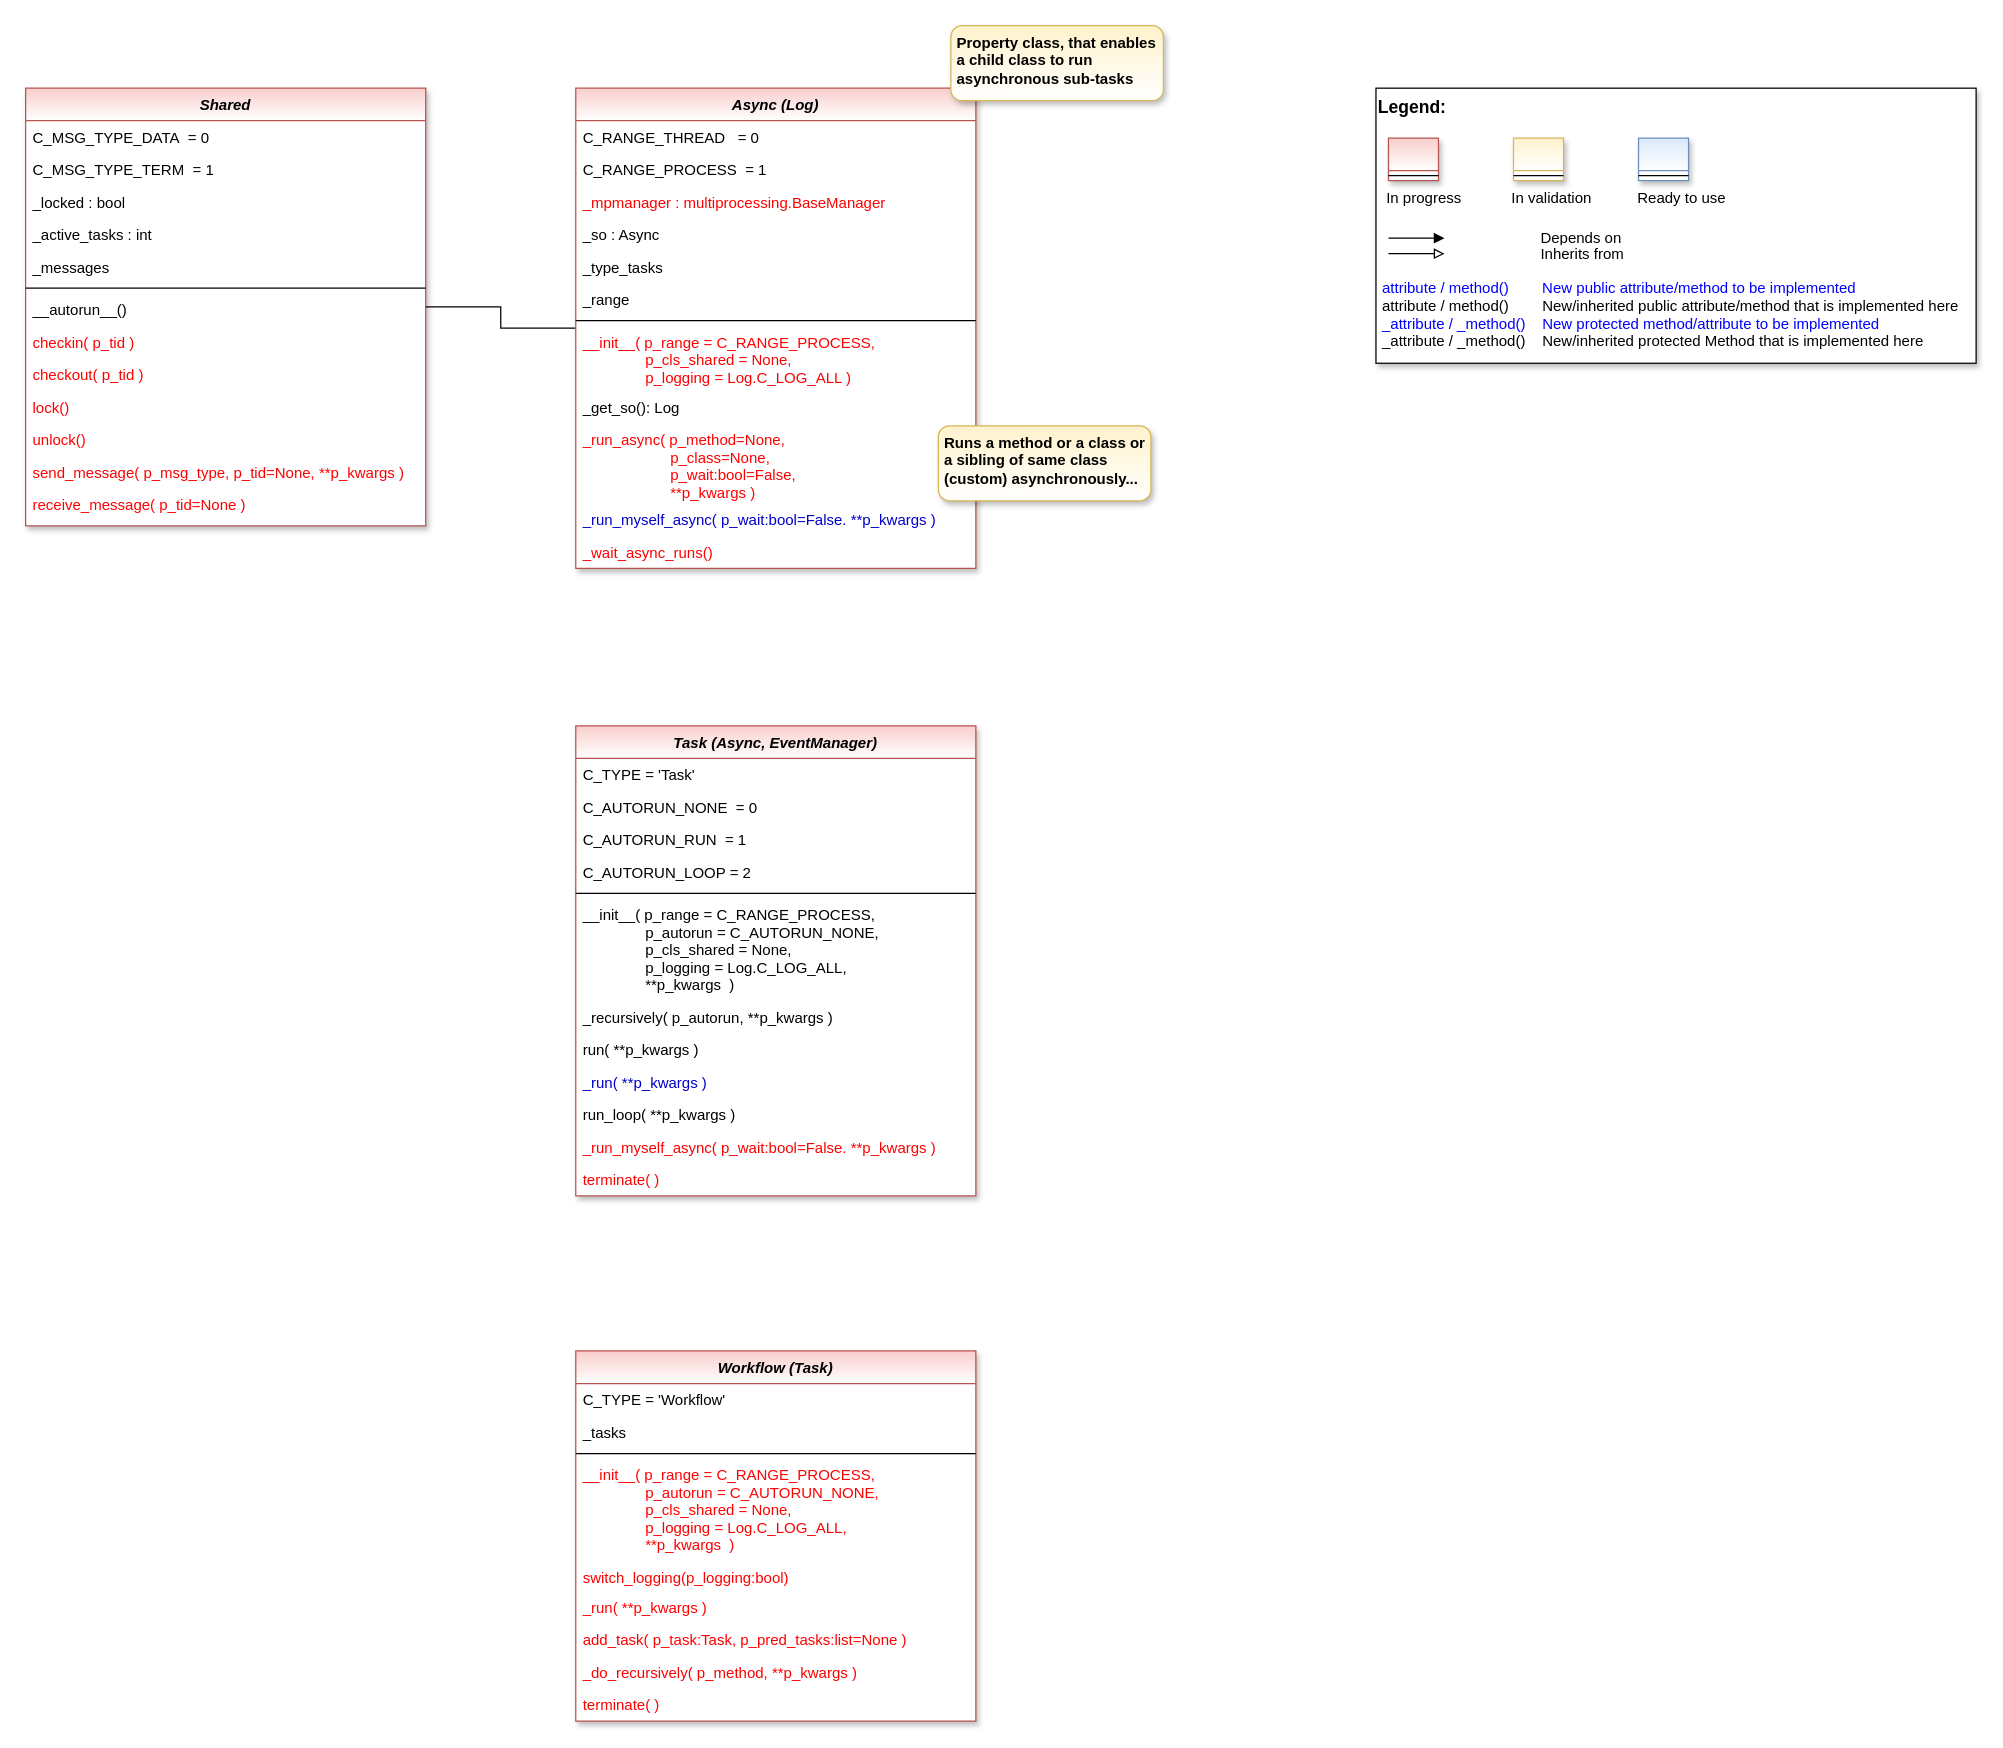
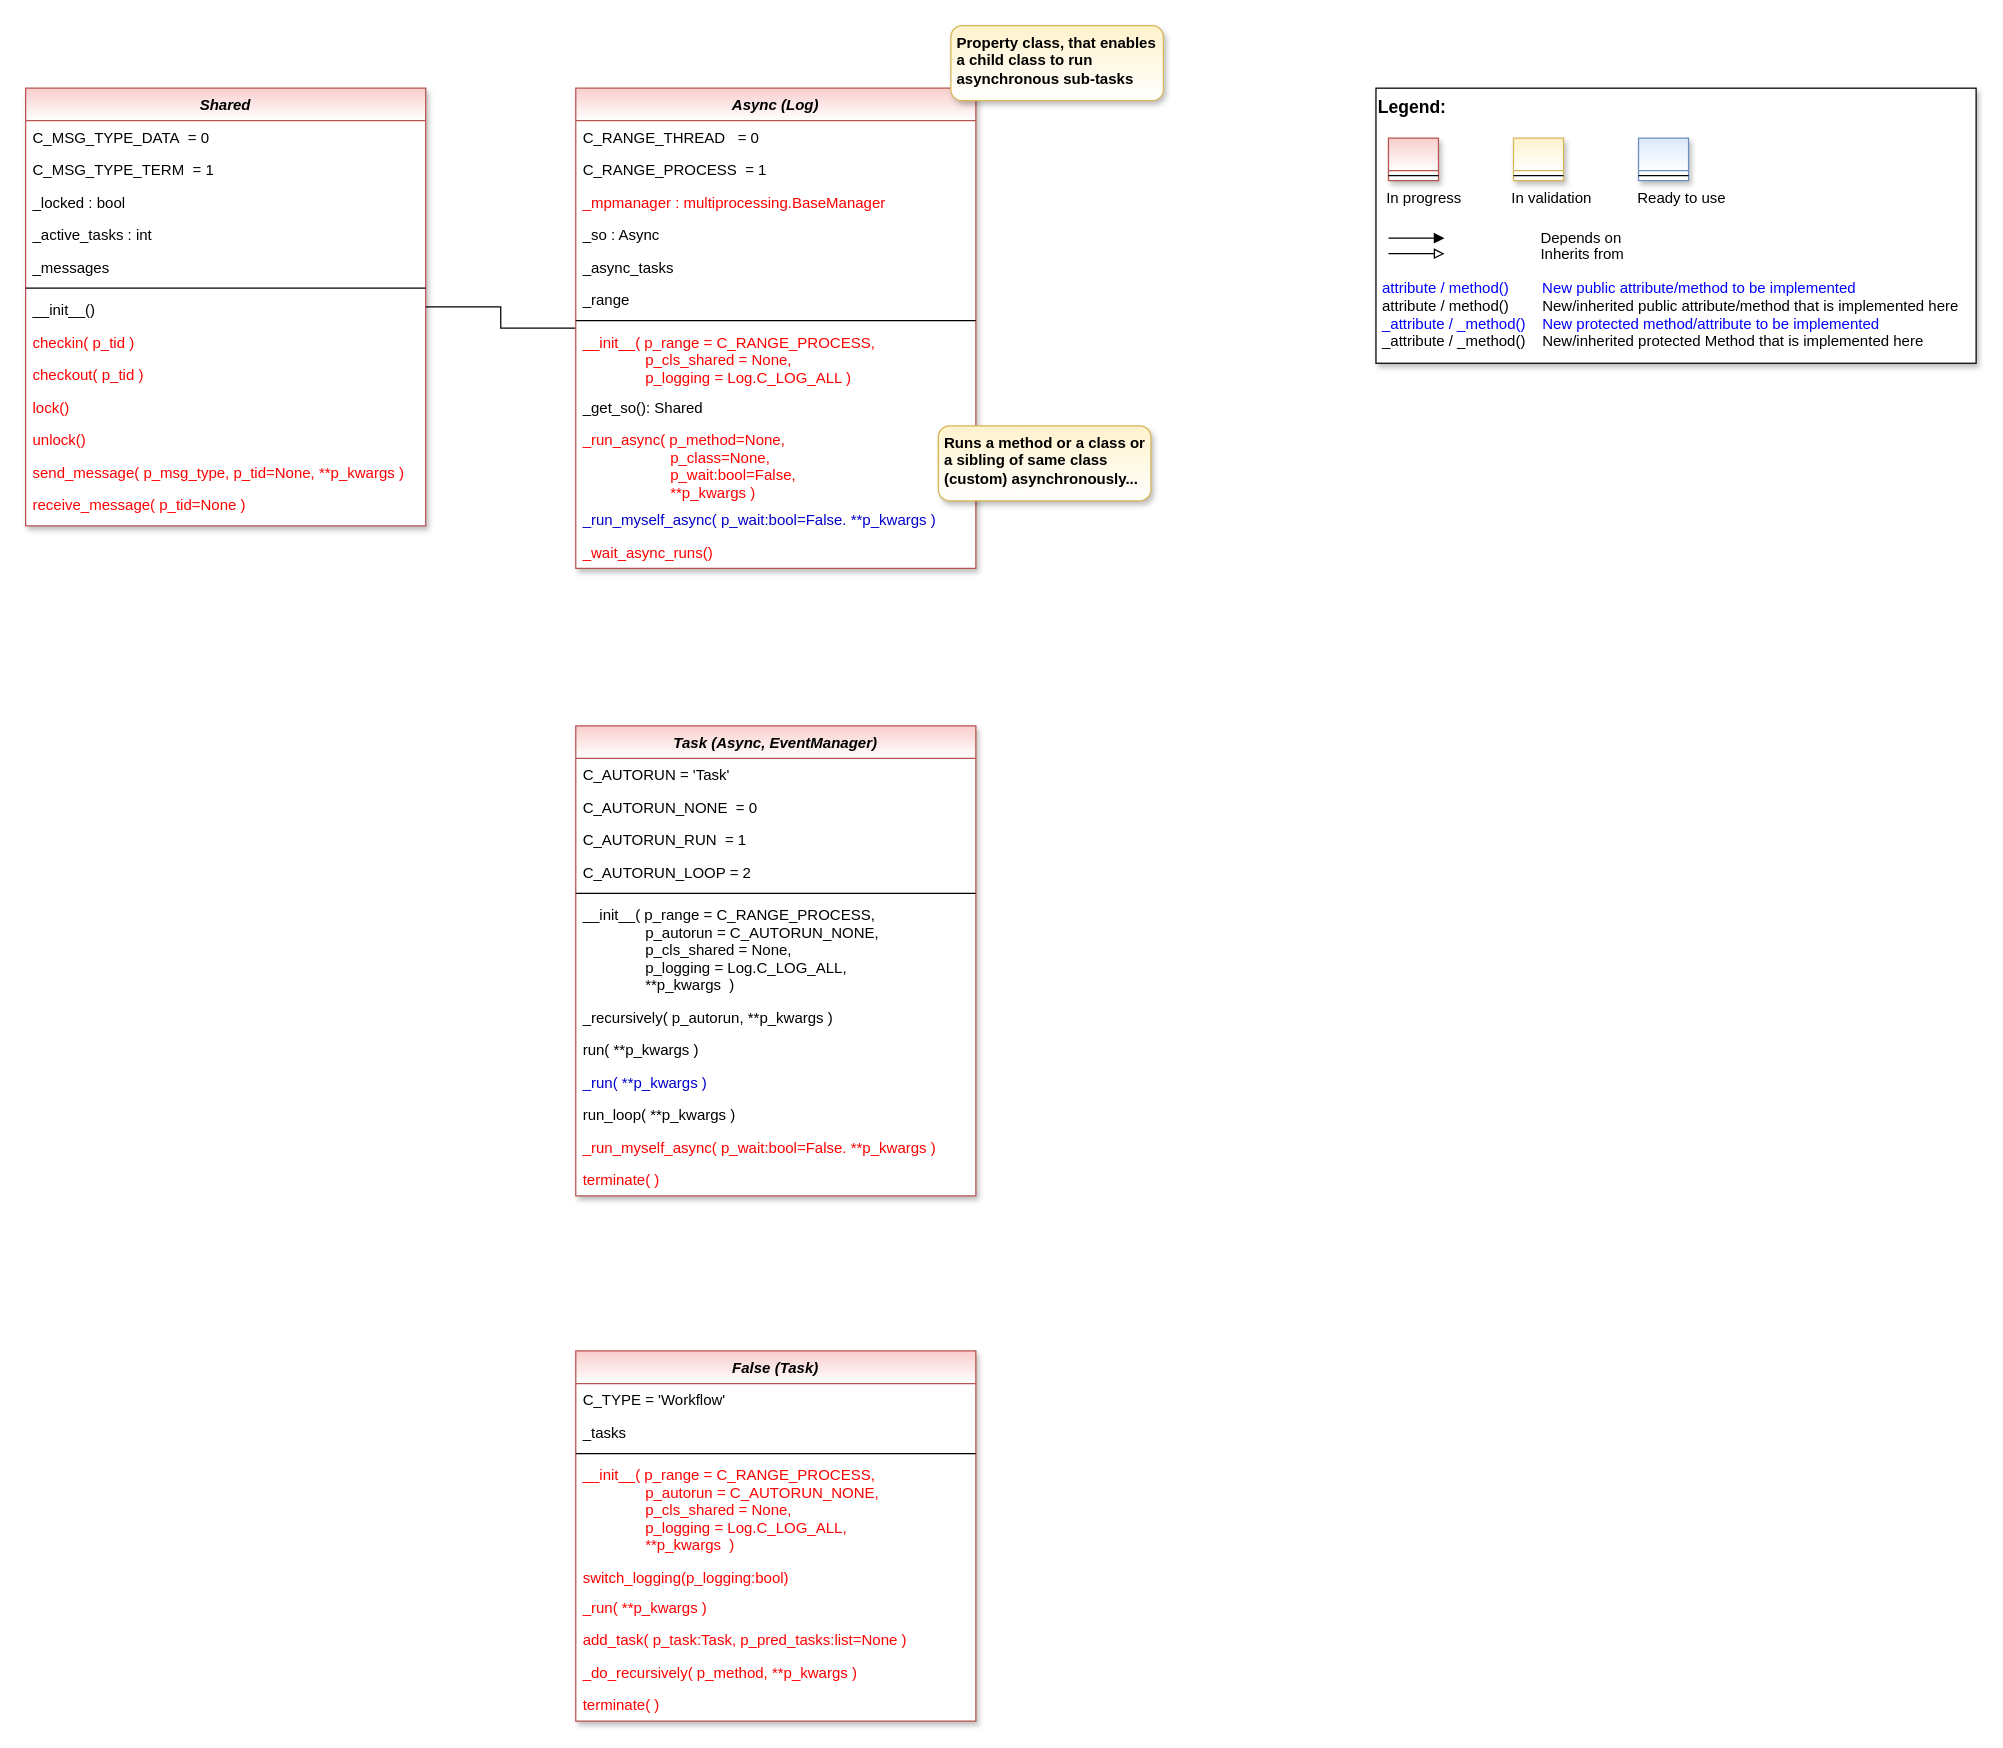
(629, 268) -> (633, 268)
(87, 310) -> (71, 310)
(637, 408) -> (650, 408)
(638, 775) -> (650, 775)
(775, 1368) -> (775, 1368)
